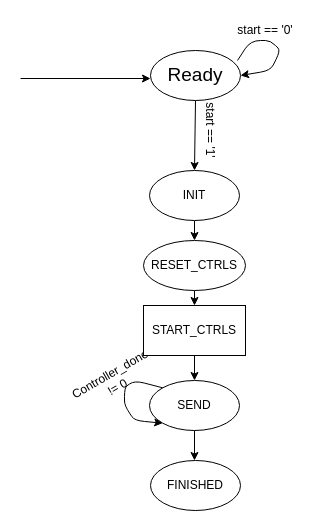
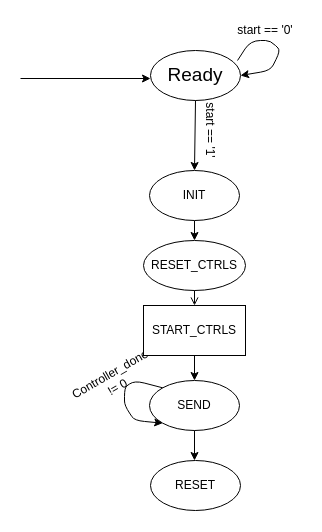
(195, 297) -> (195, 299)
(196, 486) -> (196, 486)
